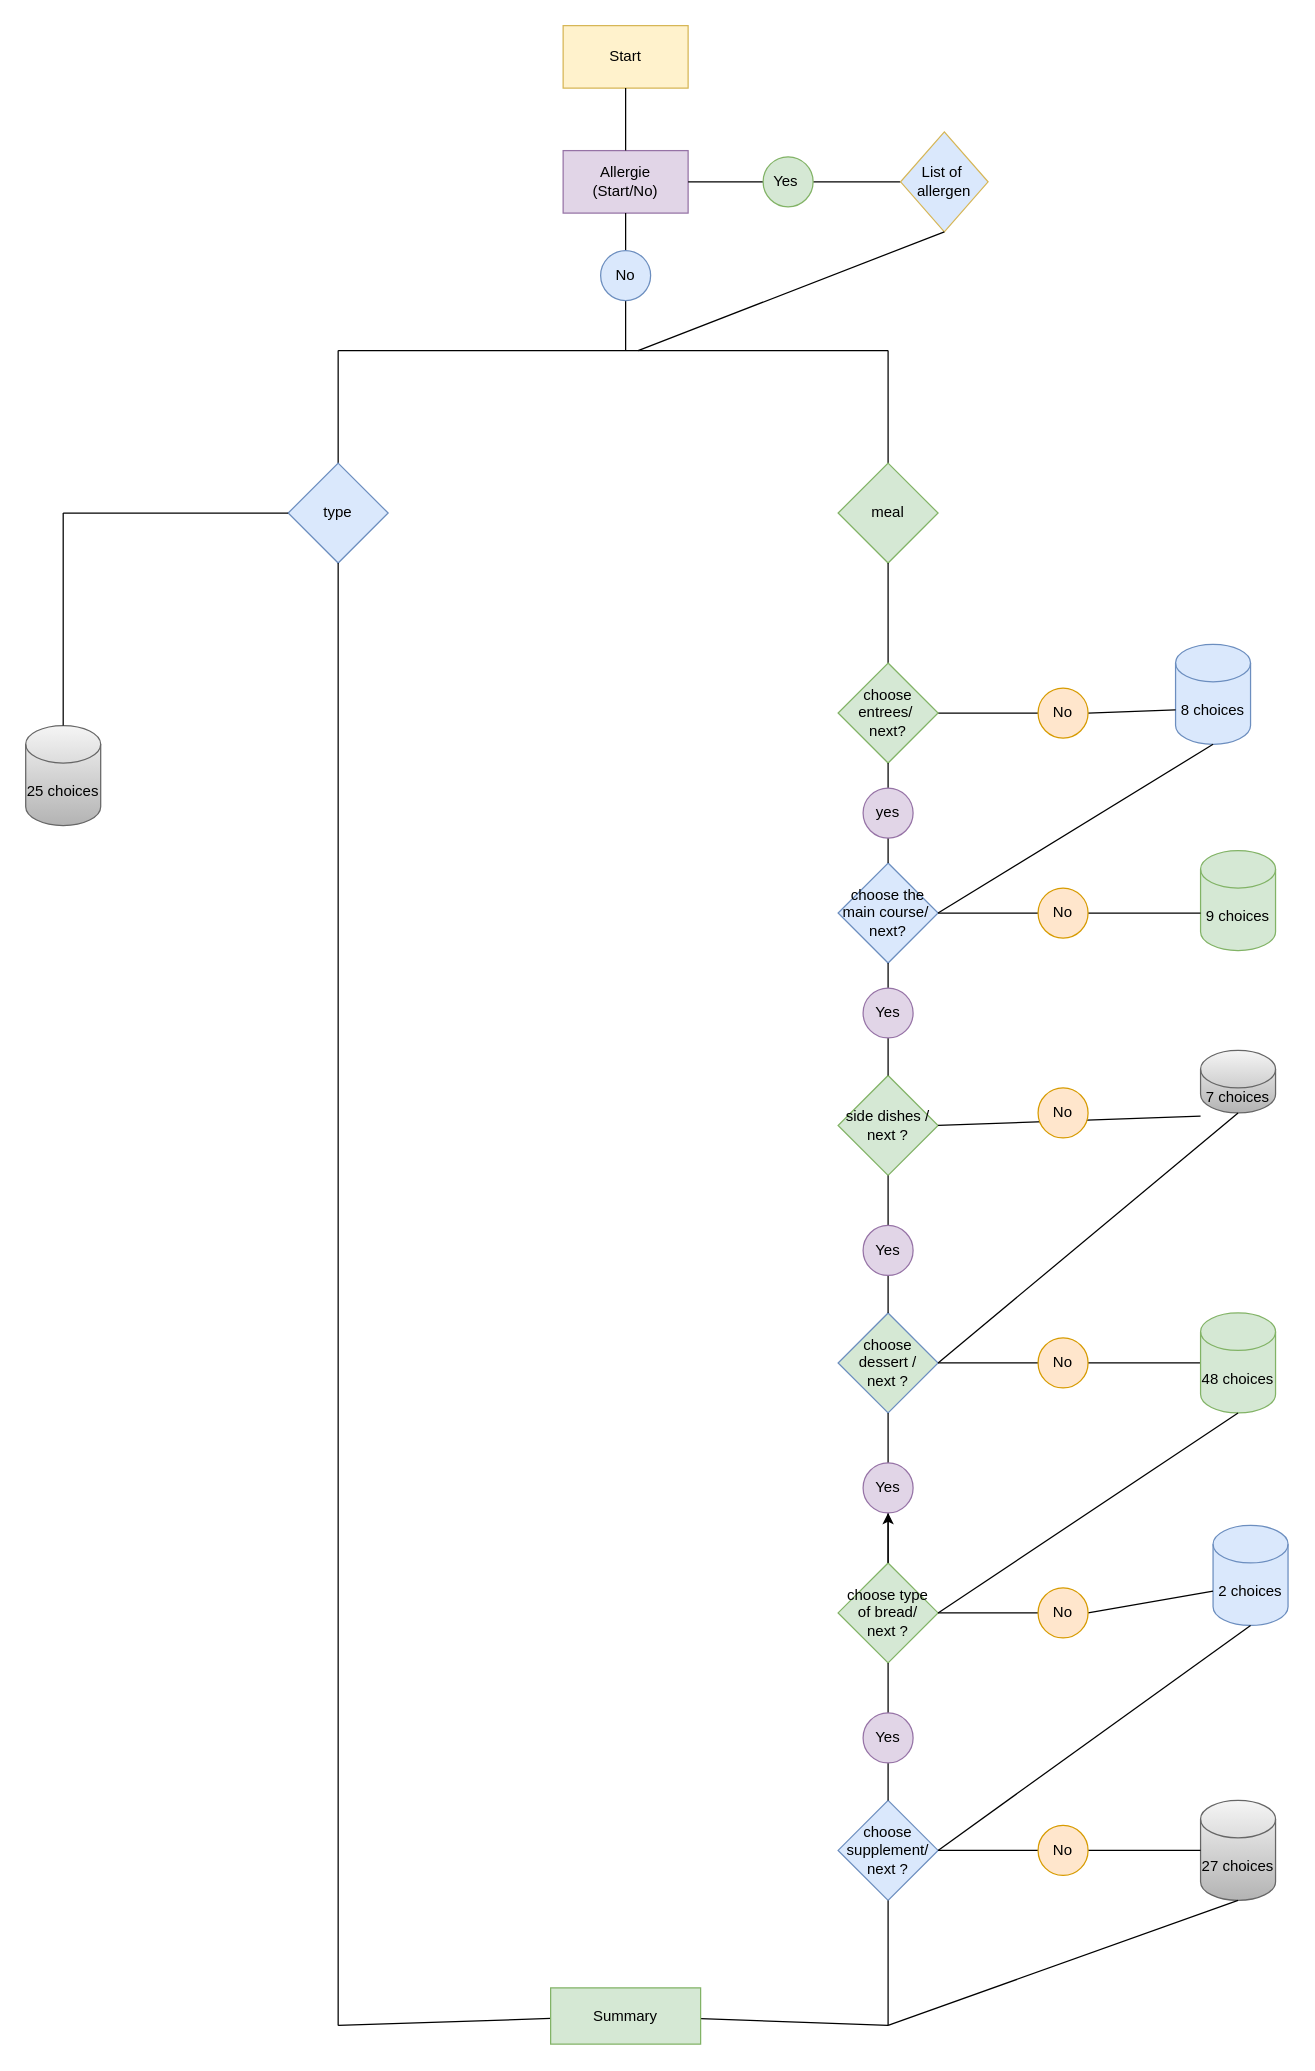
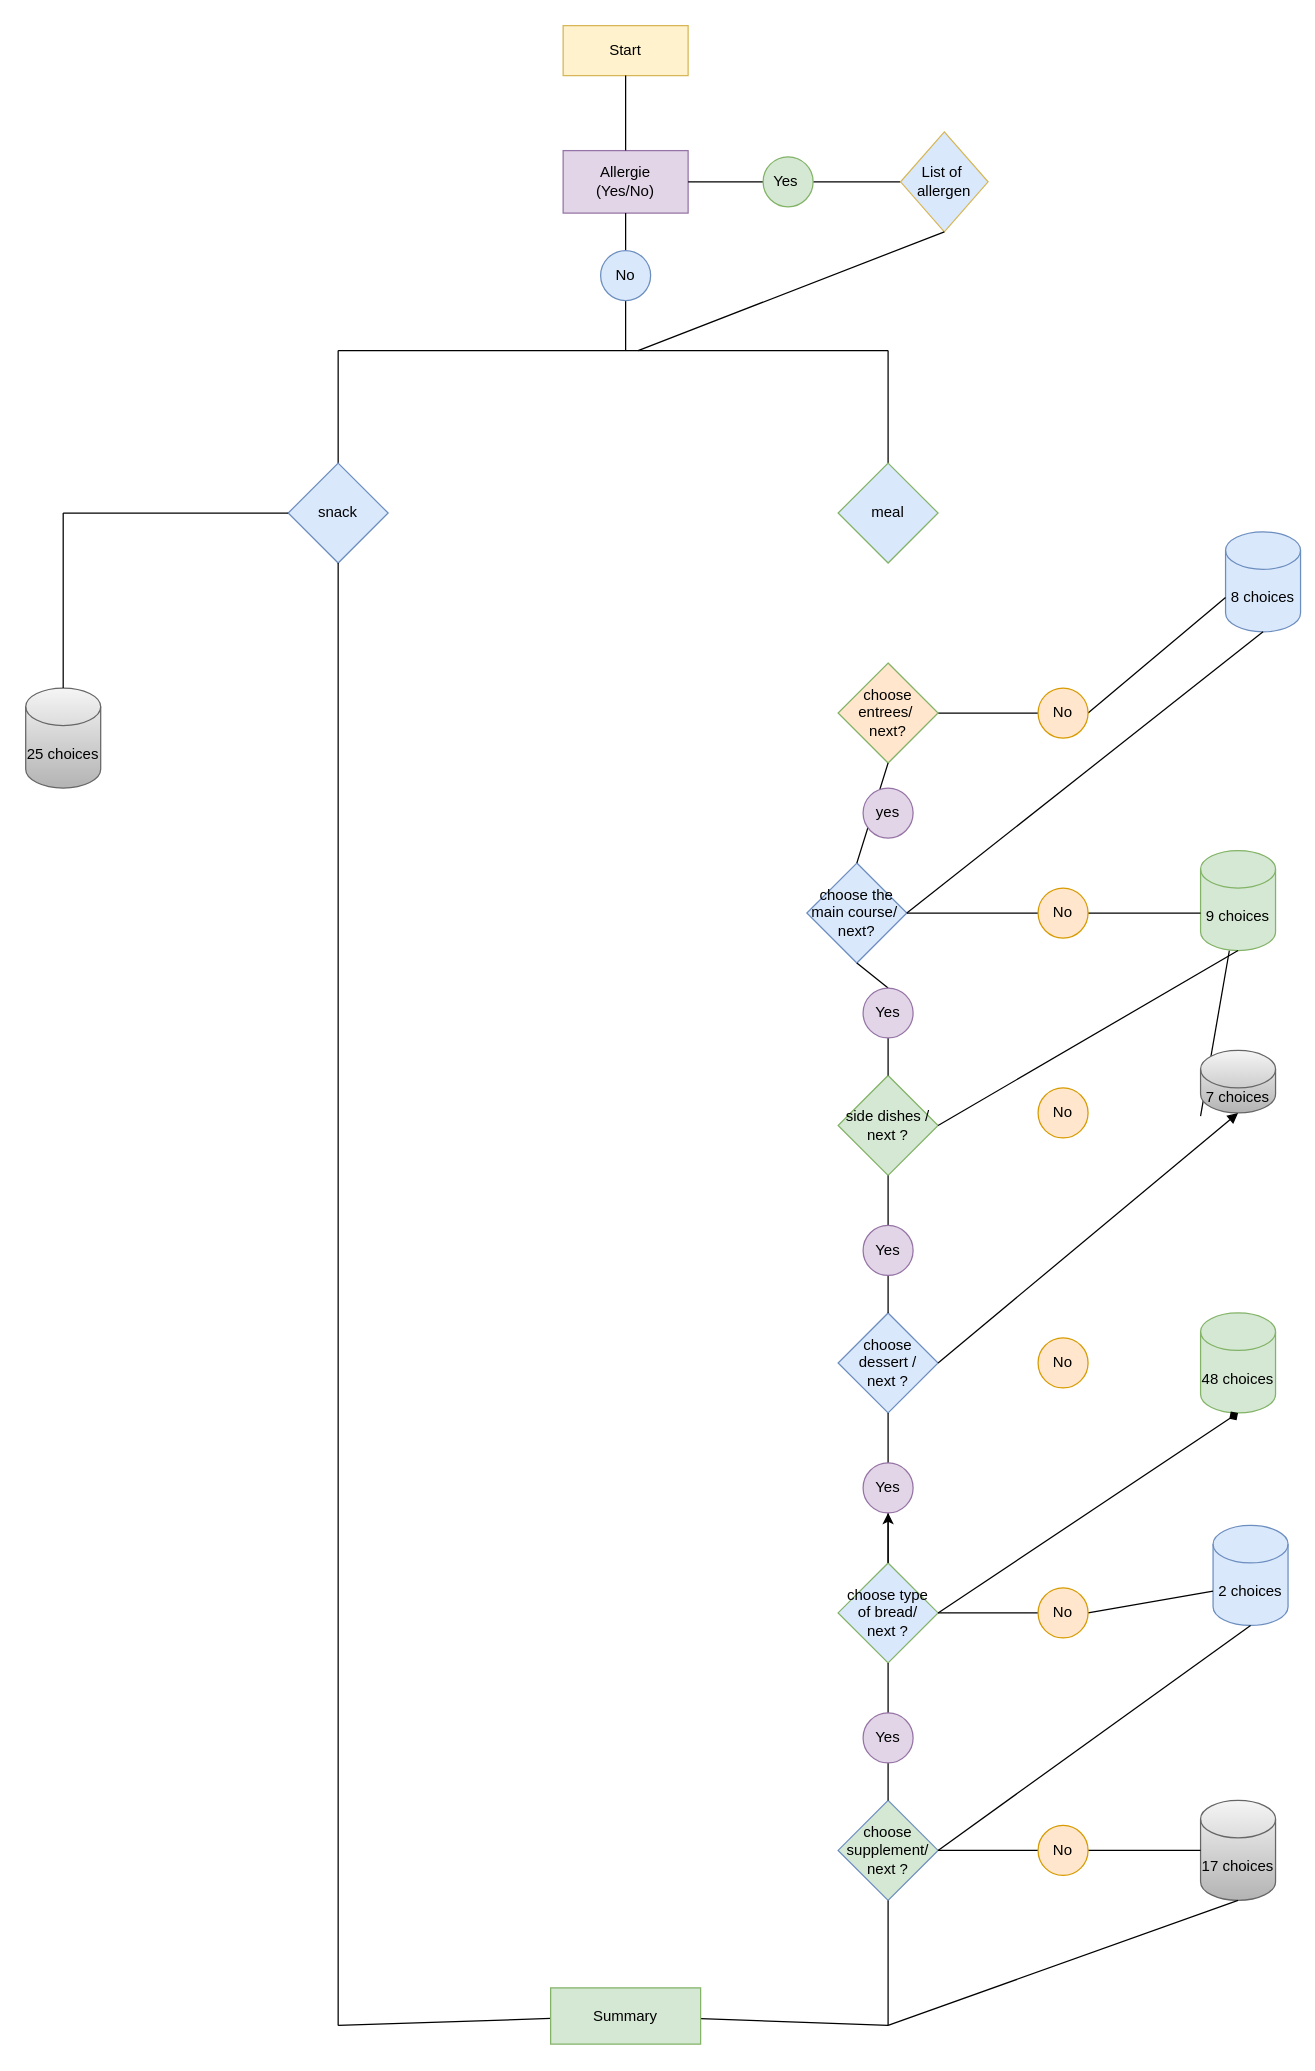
(626, 57) -> (626, 51)
(626, 182) -> (626, 182)
(338, 513) -> (338, 513)
(888, 513) -> (888, 513)
(888, 613) -> none
(1213, 694) -> (1263, 582)
(888, 713) -> (888, 713)
(63, 776) -> (63, 738)
(888, 913) -> (857, 913)
none -> (1091, 1036)
(1144, 1118) -> (1220, 1004)
(1233, 1118) -> (1229, 1121)
(888, 1363) -> (888, 1363)
(1145, 1363) -> none
(1233, 1416) -> (1229, 1419)
(888, 1613) -> (888, 1613)
(888, 1851) -> (888, 1851)
(1238, 1867) -> (1238, 1867)
